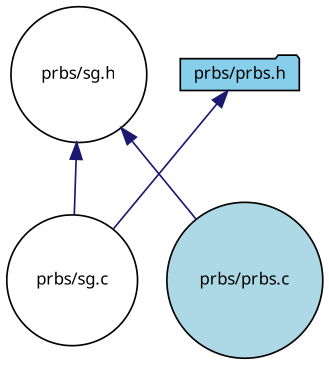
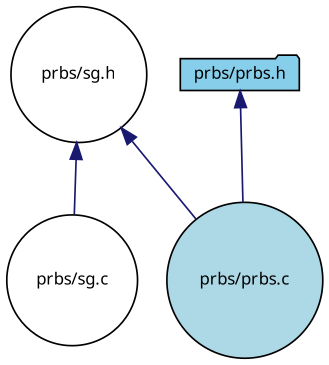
(168, 163) -> (242, 155)
